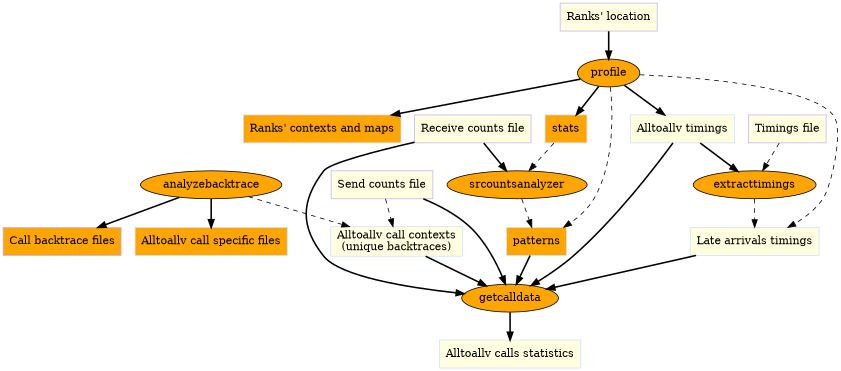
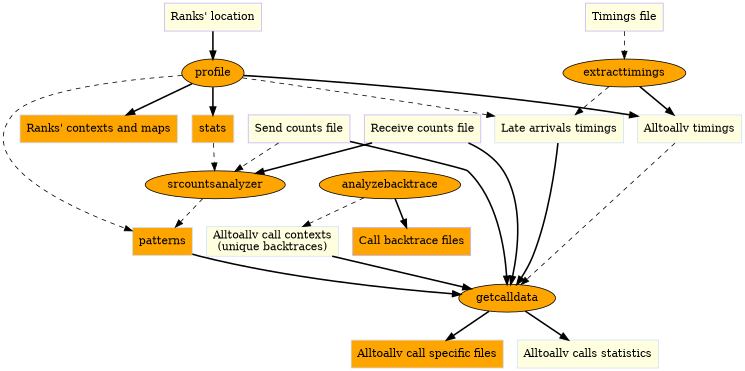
(716, 155) -> (654, 98)
(211, 209) -> (471, 323)
(388, 209) -> (260, 155)
(611, 218) -> (601, 211)
